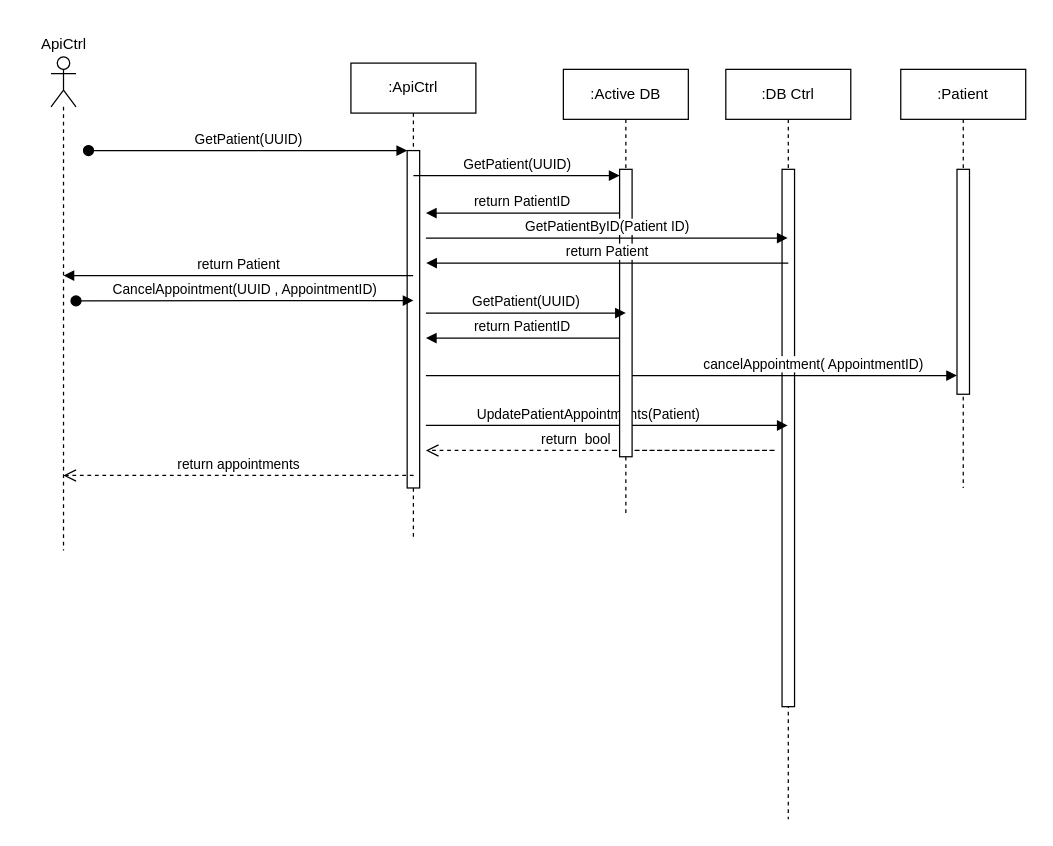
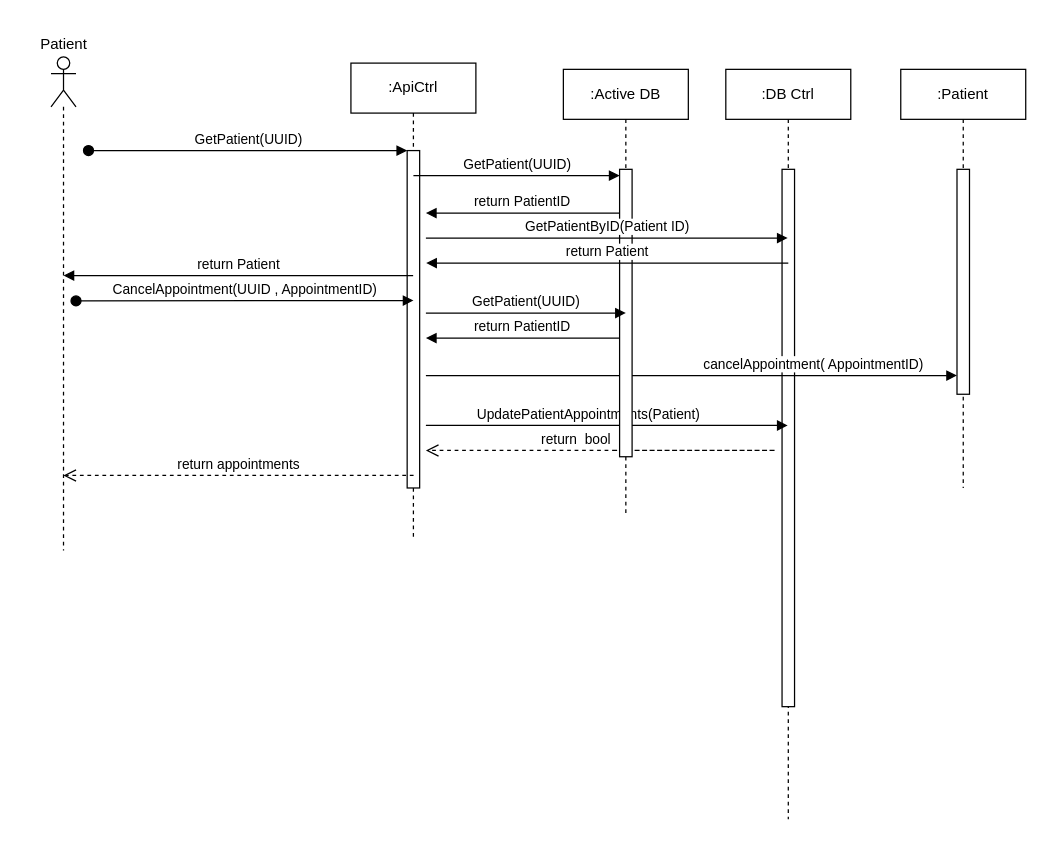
(64, 44) -> (64, 44)
